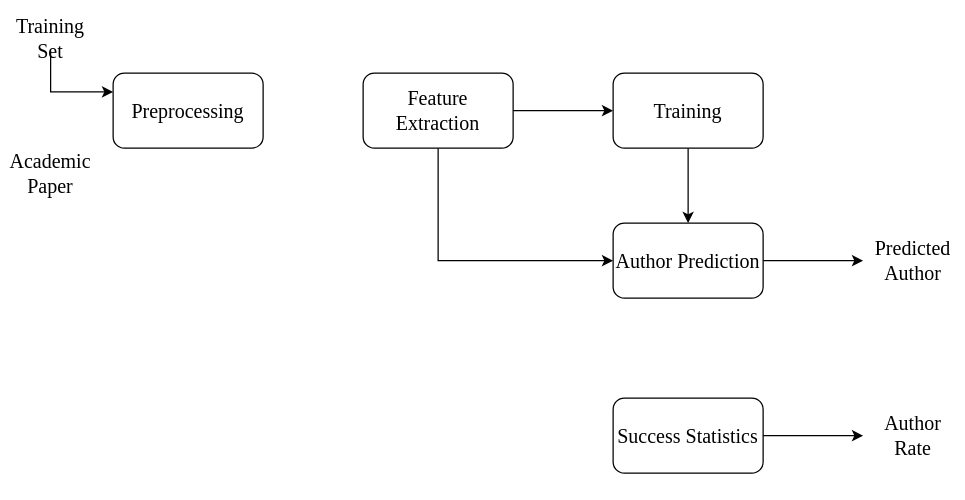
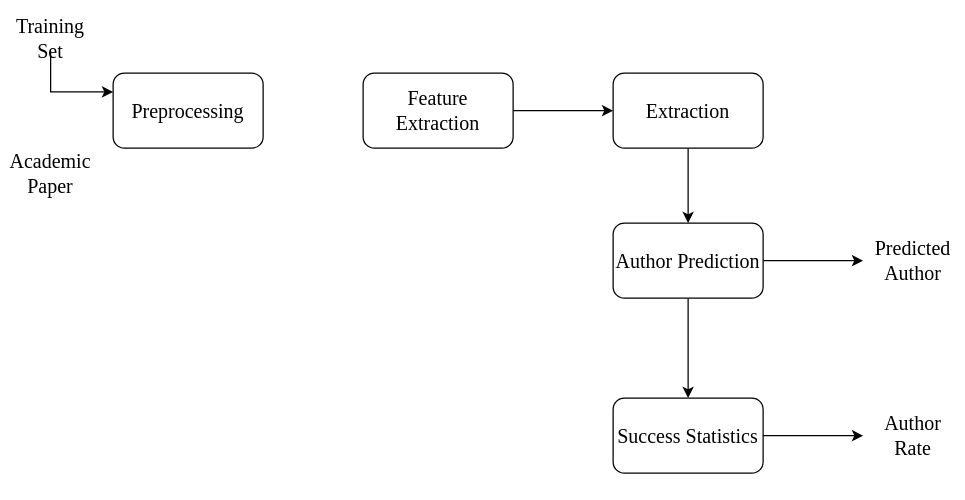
(688, 111) -> (688, 111)
(465, 261) -> none
none -> (688, 344)
